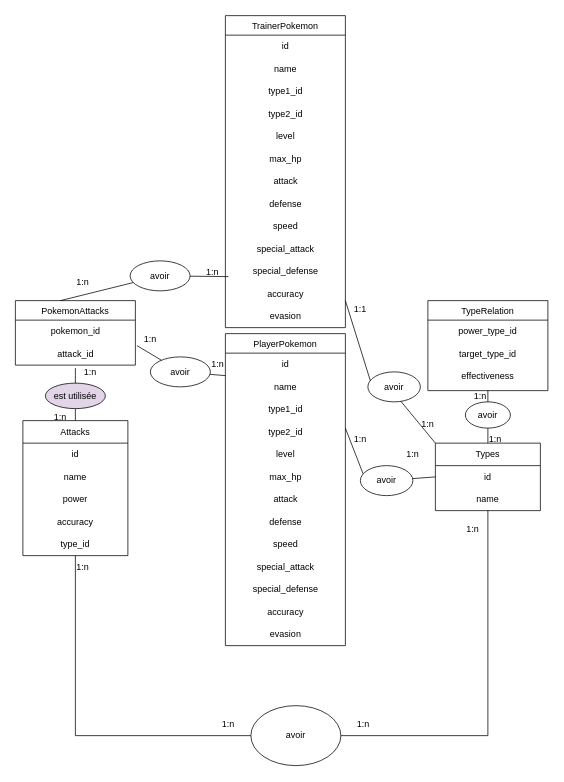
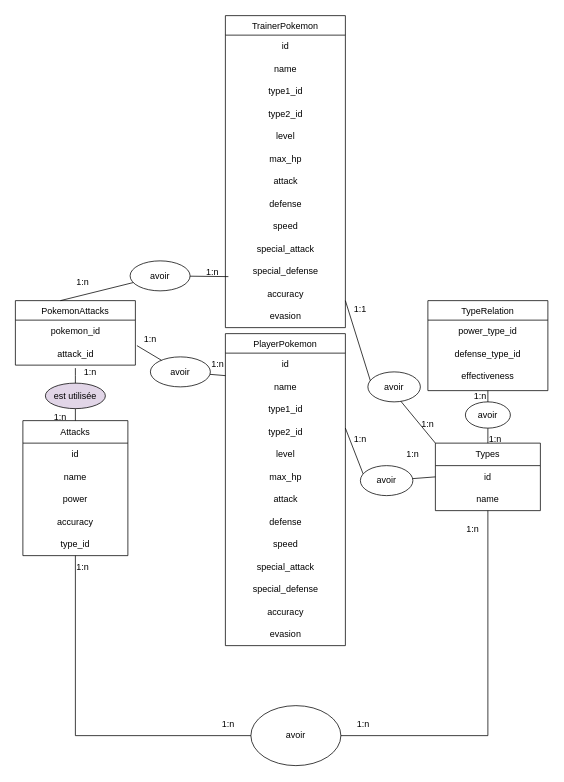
(488, 354) -> (488, 354)
